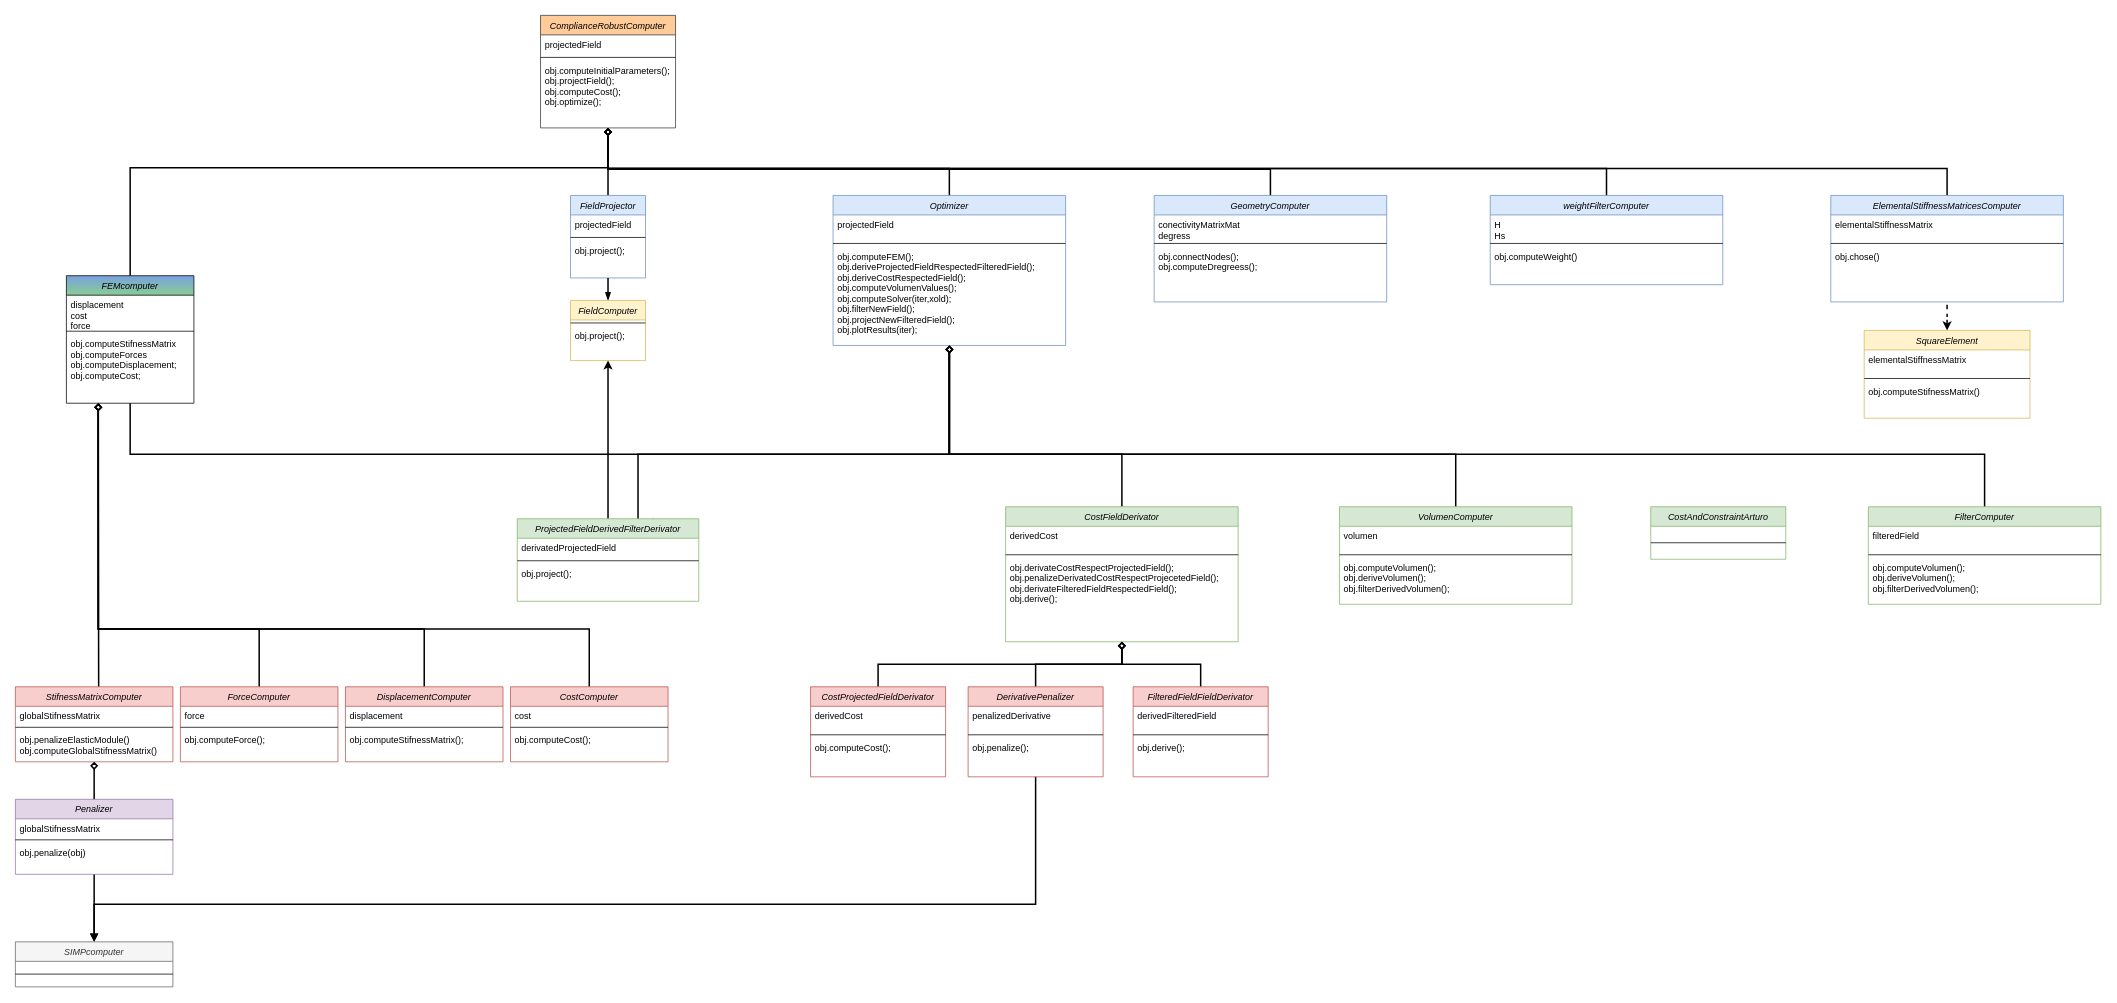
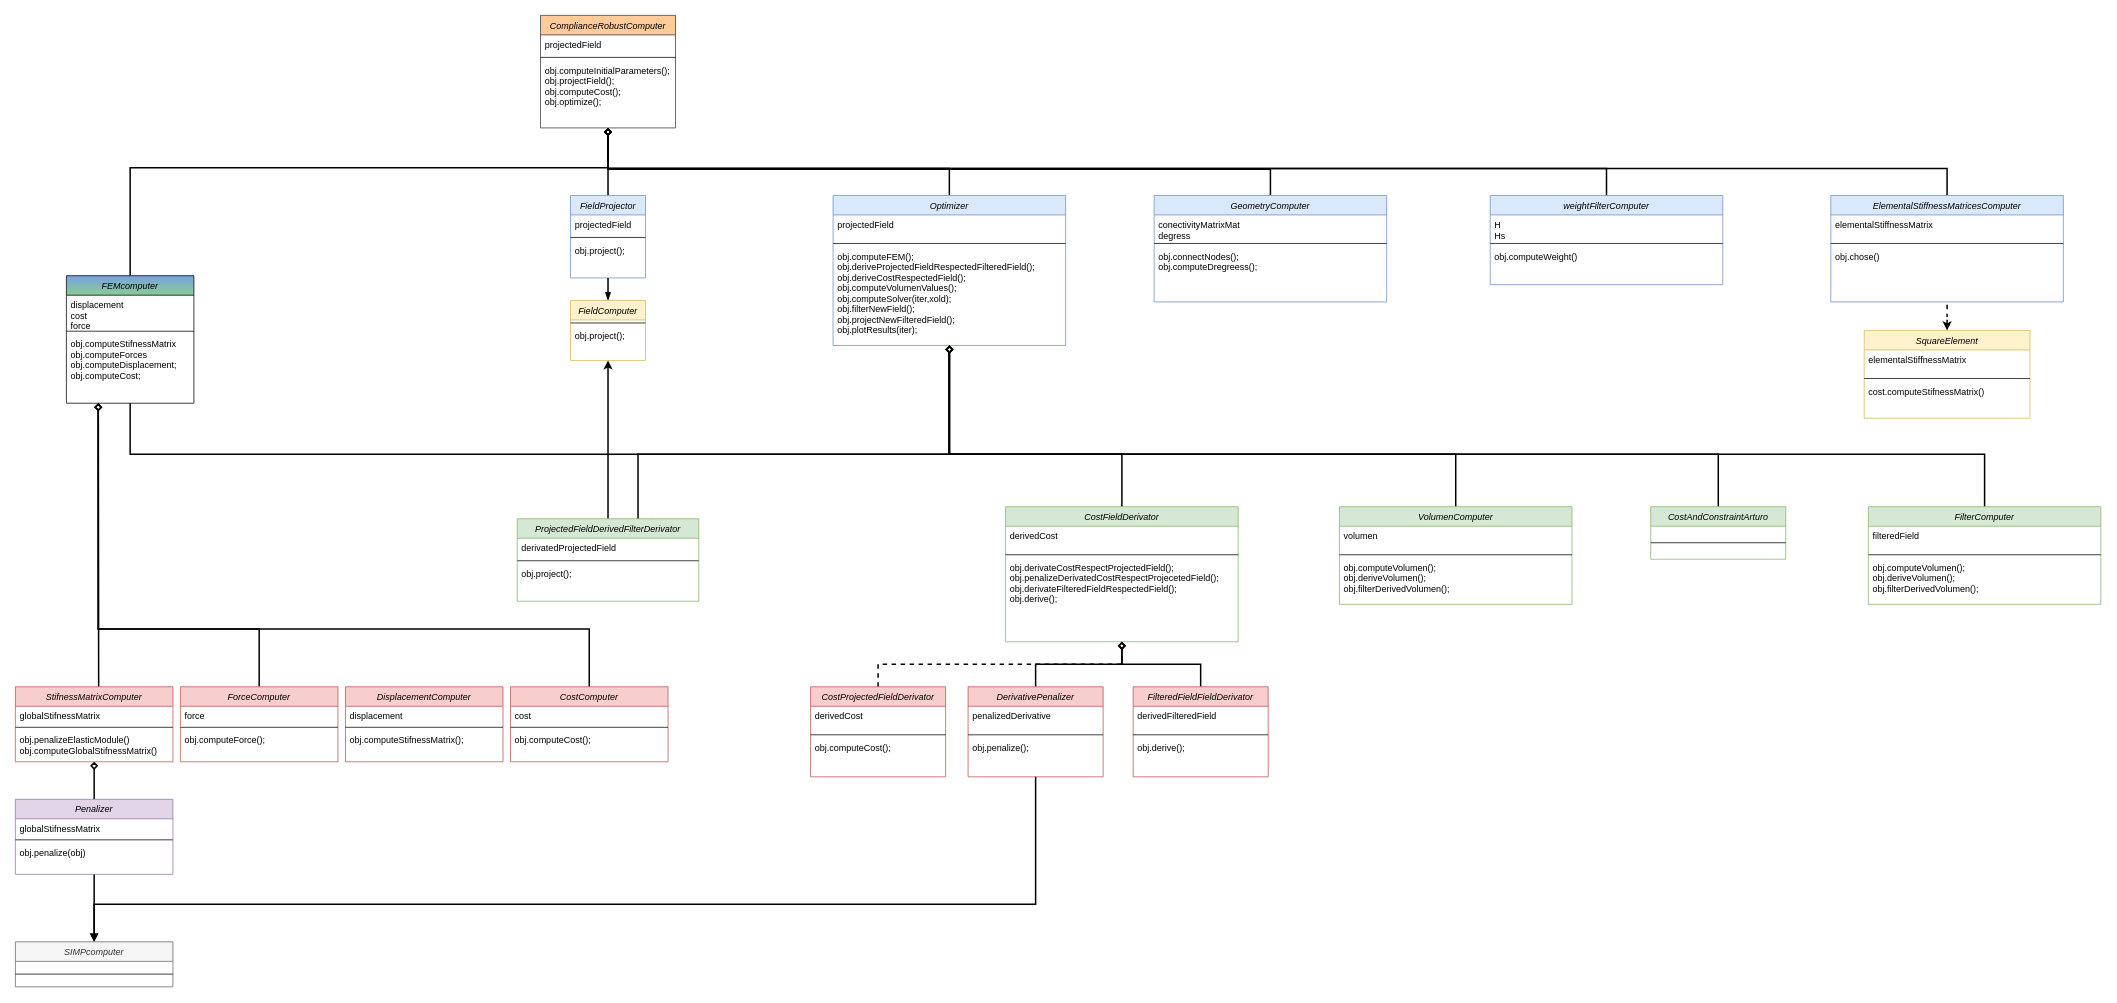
(1932, 392) -> (1935, 392)
none -> (1718, 481)
(424, 658) -> none
(946, 664) -> (946, 664)
